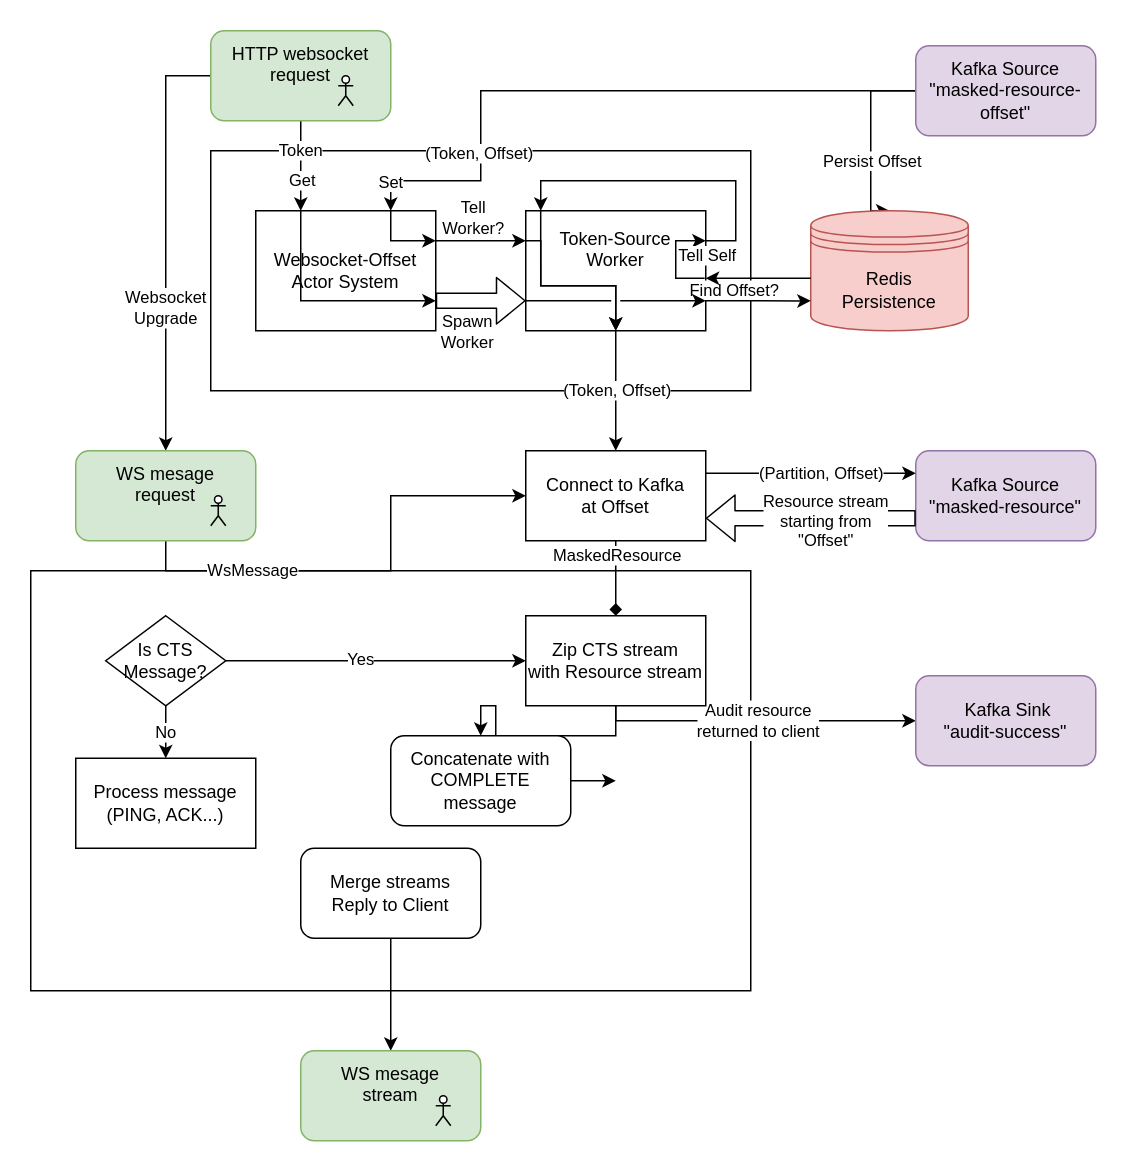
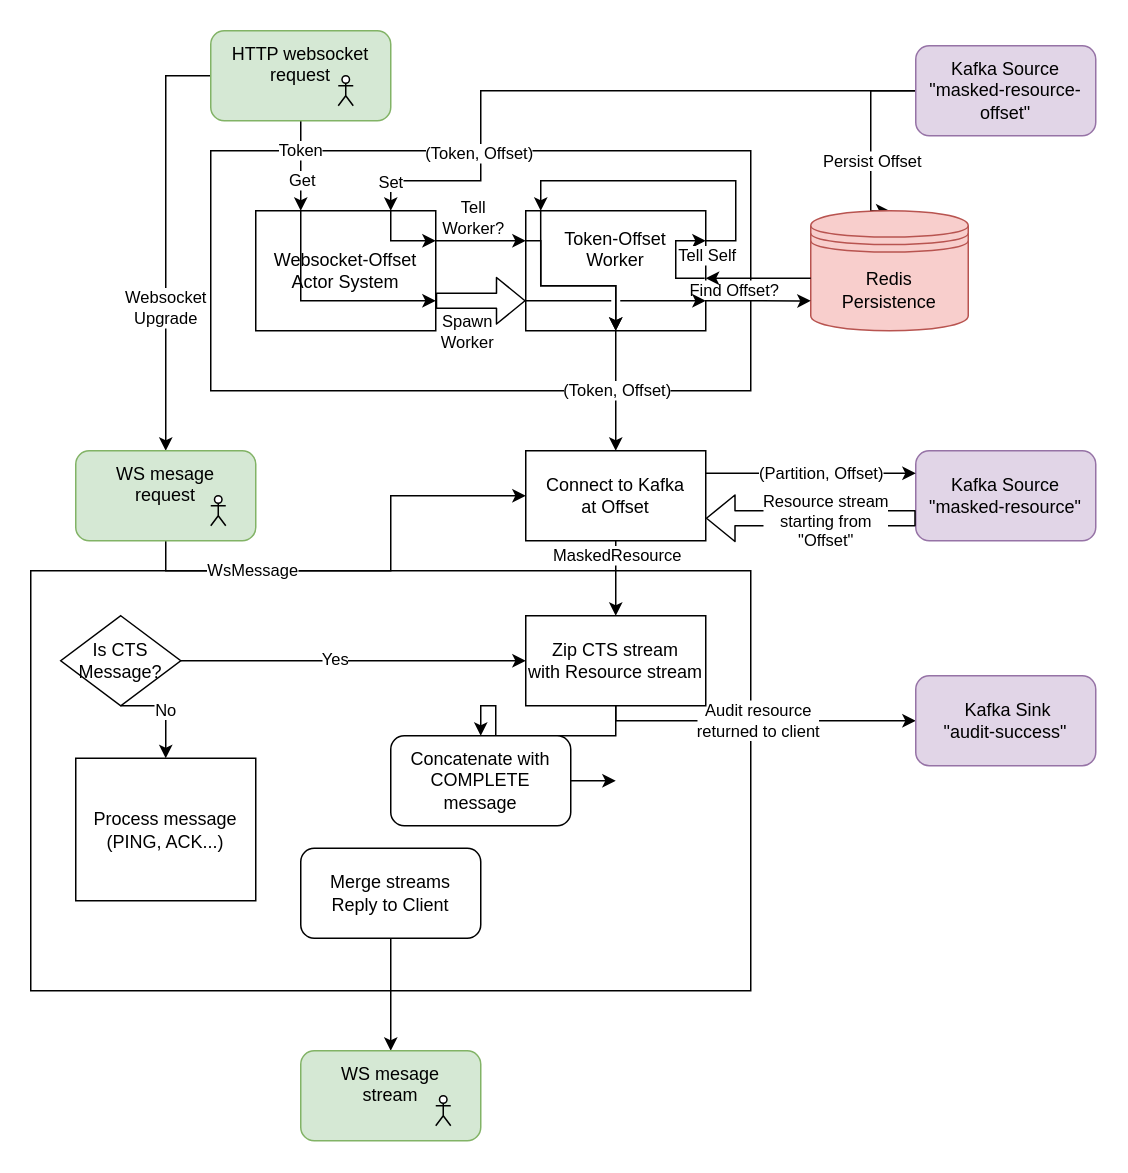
(616, 271) -> (616, 271)
(616, 603) -> (616, 604)
(166, 661) -> (121, 661)
(166, 803) -> (166, 830)
